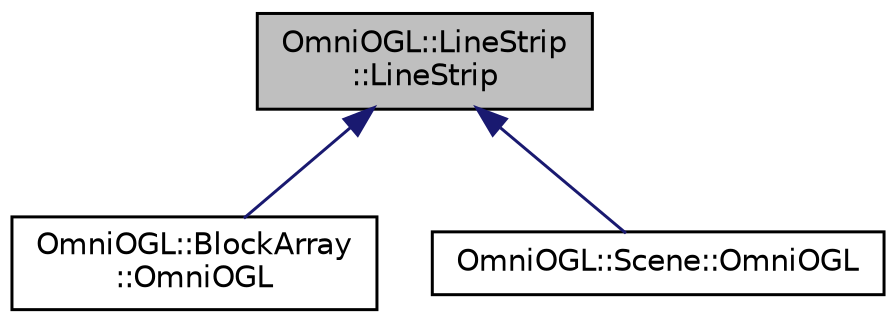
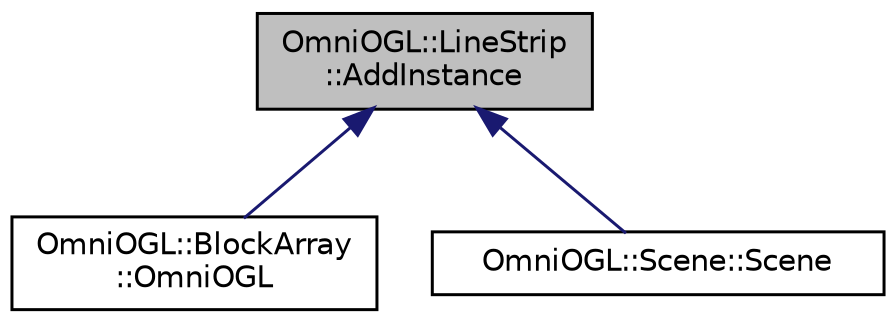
(425, 61) -> (425, 61)
(658, 263) -> (658, 263)
